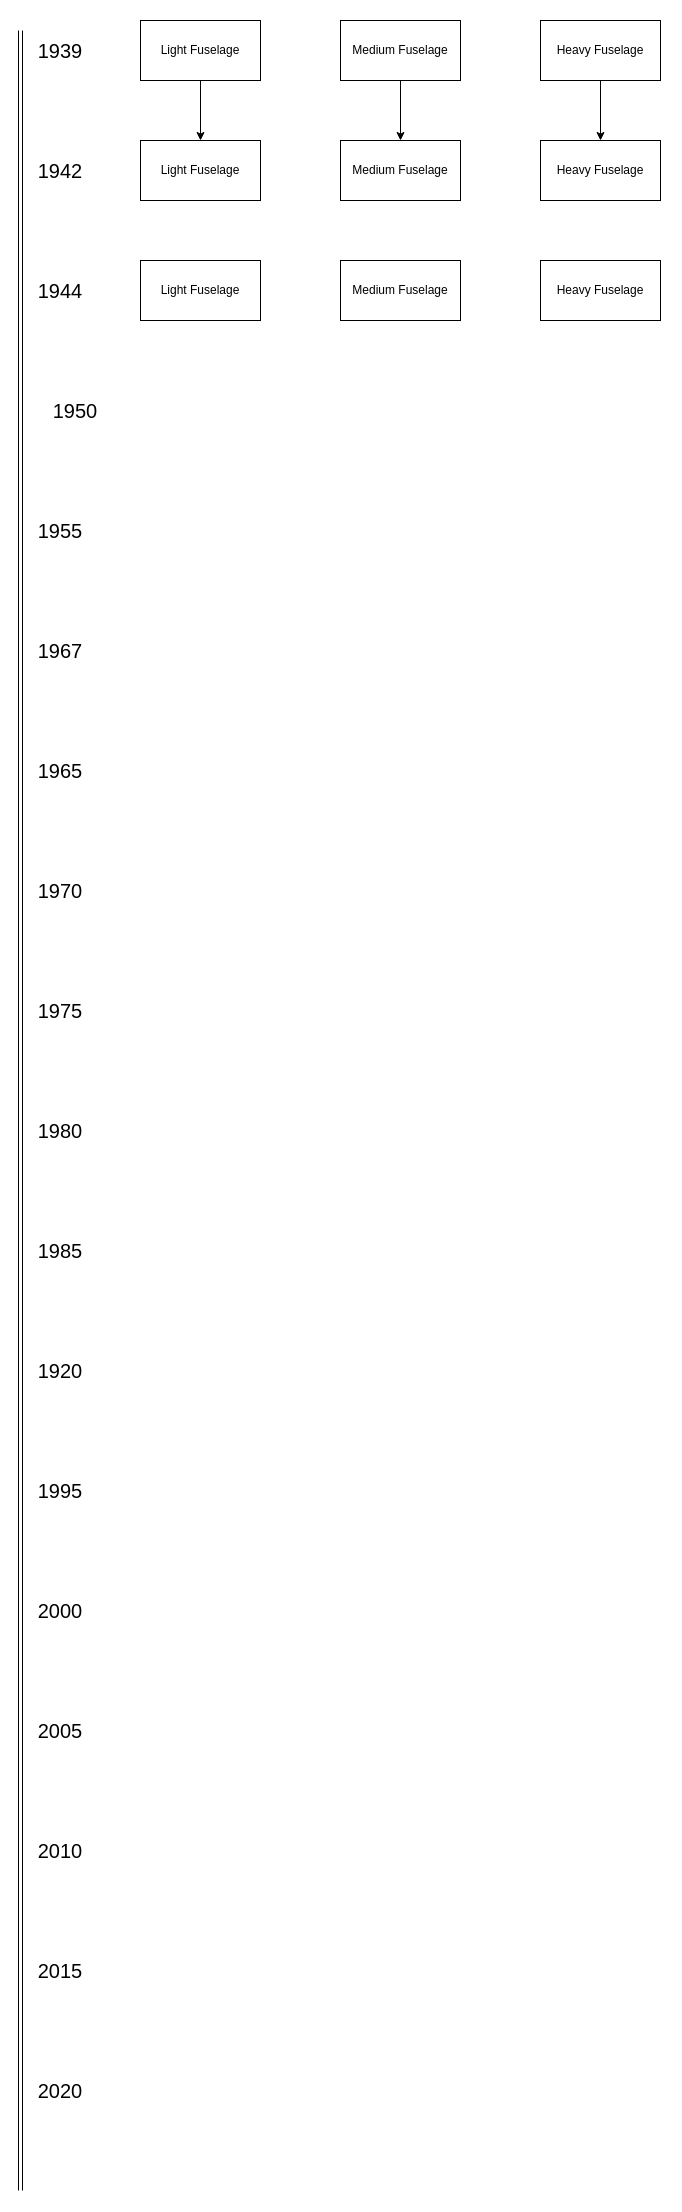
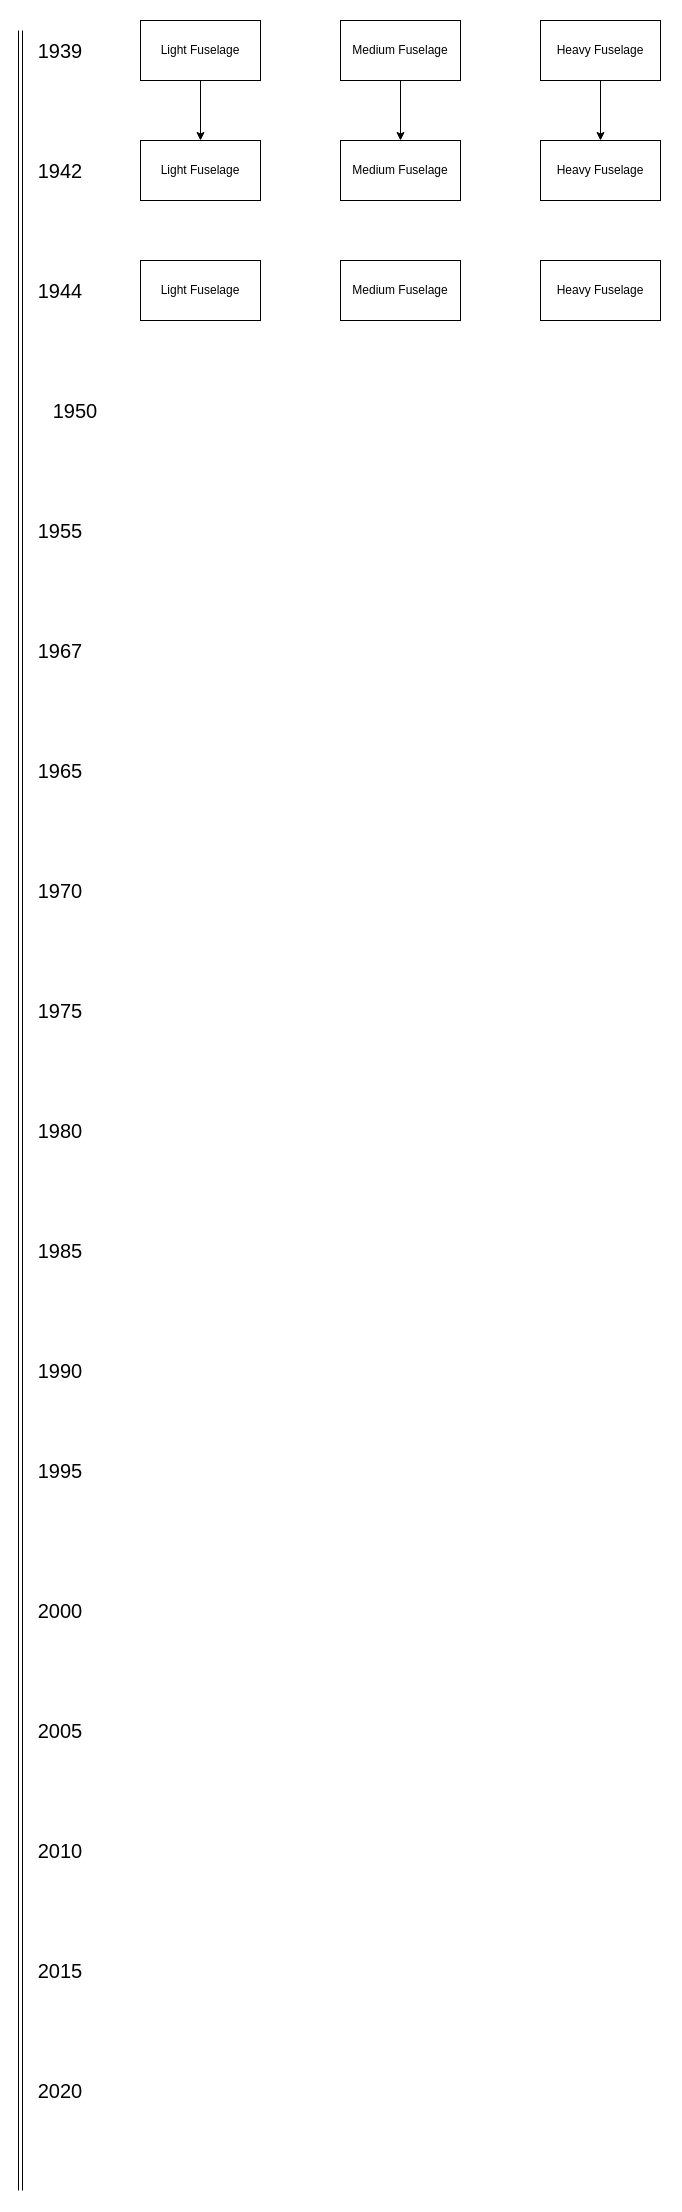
(61, 1371) -> (61, 1371)
(61, 1491) -> (61, 1471)
